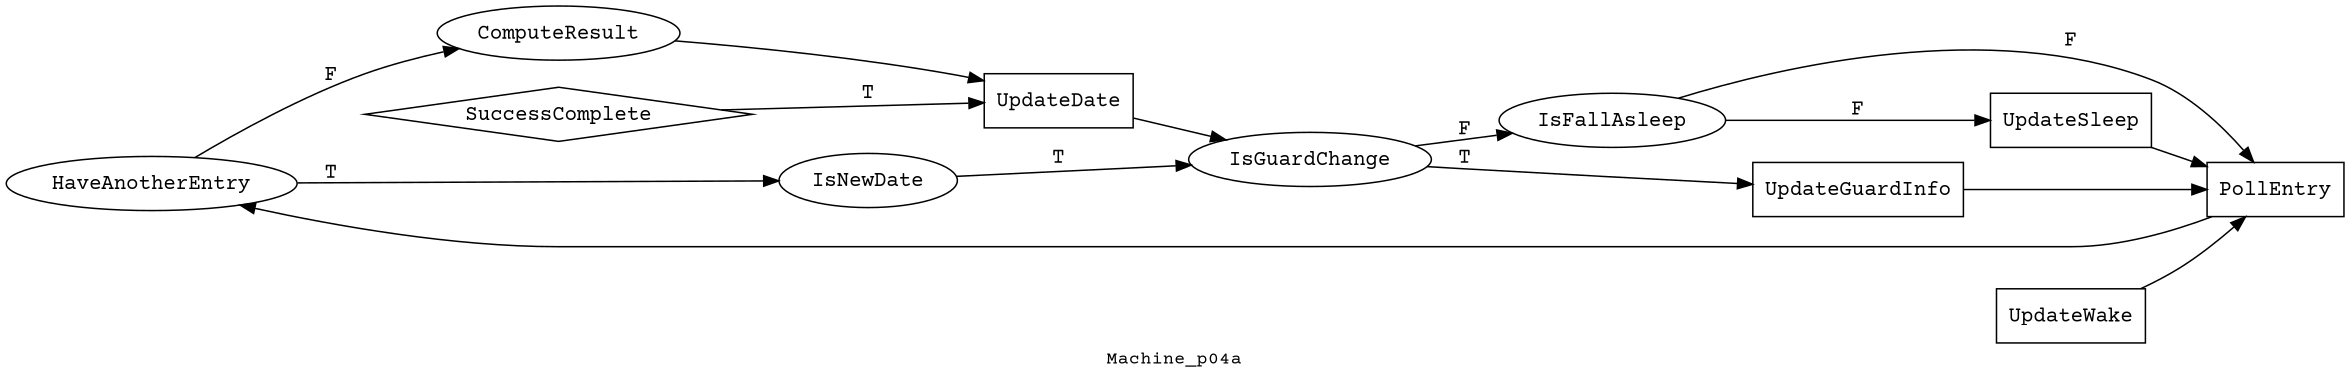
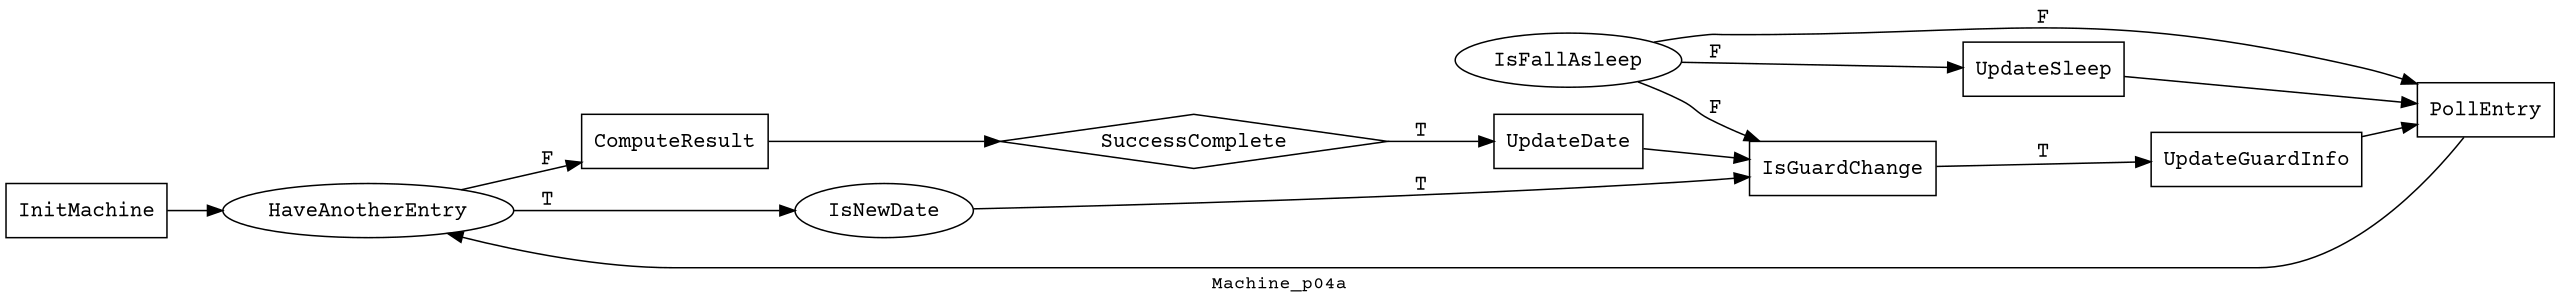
(559, 33) -> (675, 141)
(822, 56) -> (877, 141)
(1456, 141) -> (1692, 107)
(1310, 159) -> (1843, 168)
none -> (86, 211)
(2071, 316) -> none
